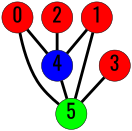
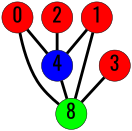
(71, 114) -> (71, 114)
